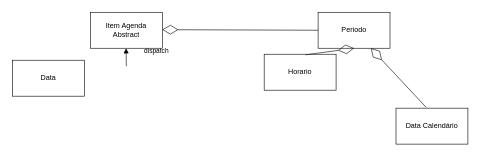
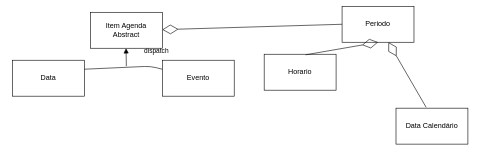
(354, 30) -> (378, 24)
none -> (122, 68)
none -> (198, 78)
